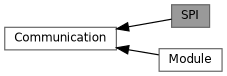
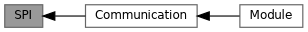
(150, 23) -> (70, 16)
